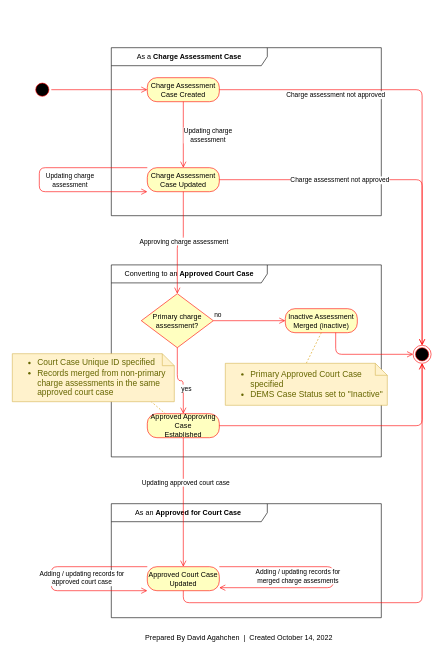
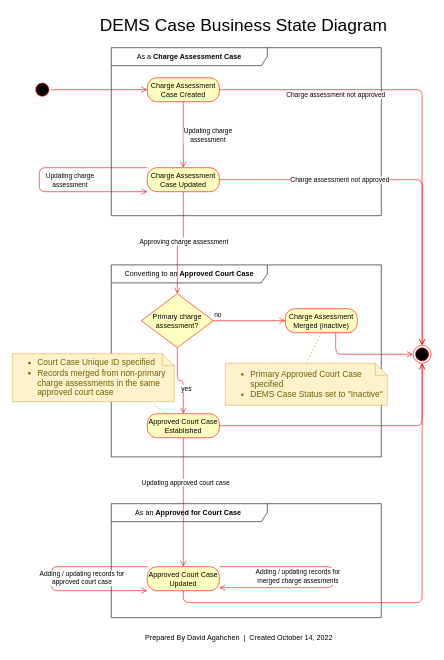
none -> (243, 25)
(321, 321) -> (321, 321)
(183, 426) -> (183, 426)
